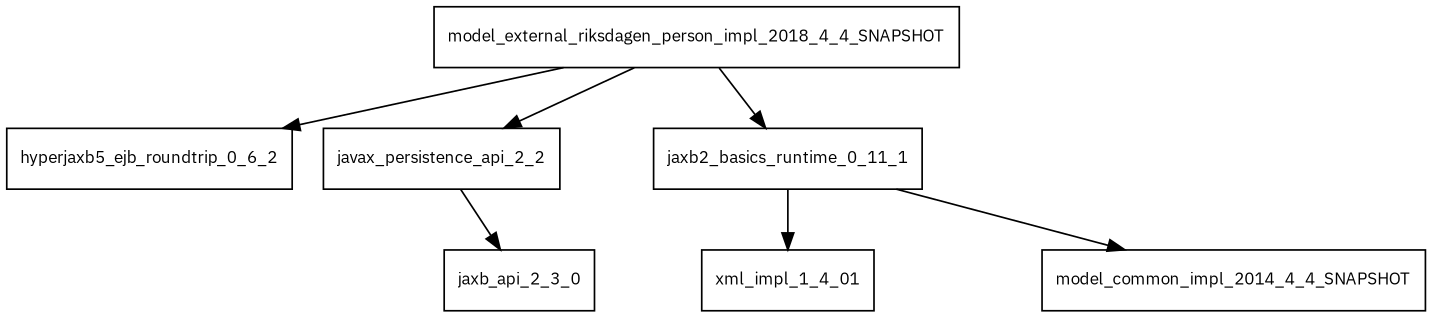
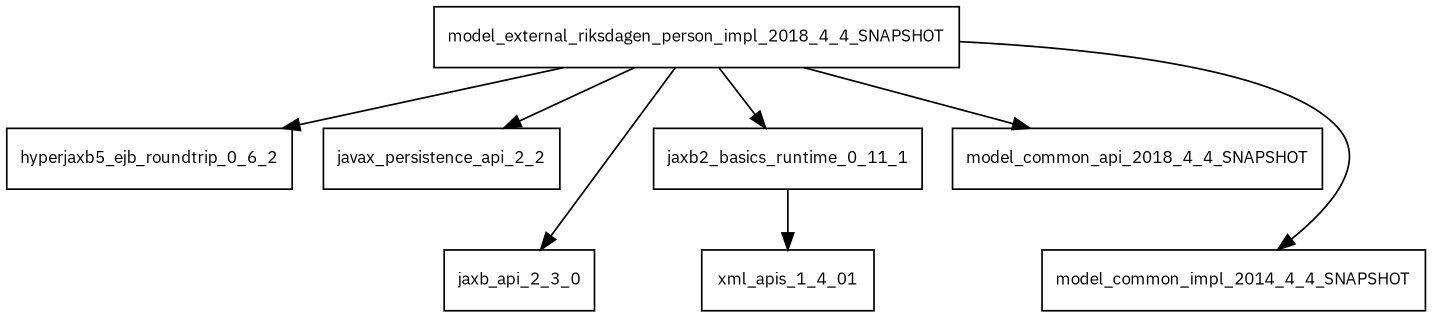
none -> (1137, 159)
(476, 212) -> (613, 152)
(1002, 217) -> (1222, 74)
(788, 280) -> (788, 280)
